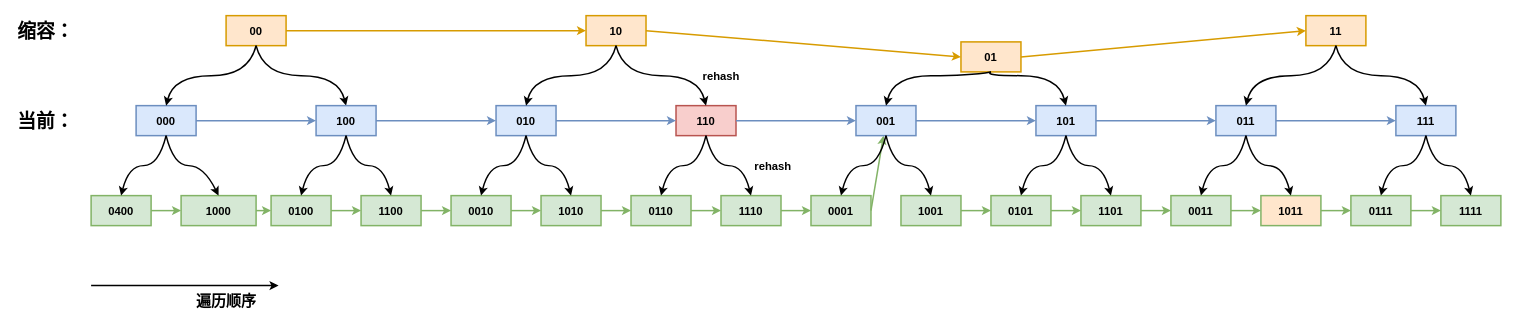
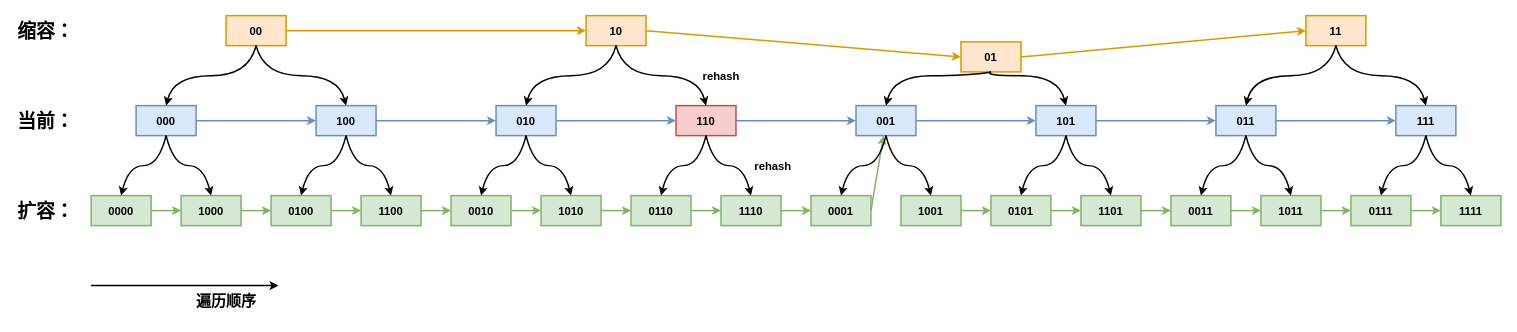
none -> (45, 210)
(121, 210) -> (121, 210)
(219, 210) -> (211, 210)
(1291, 210) -> (1291, 210)
